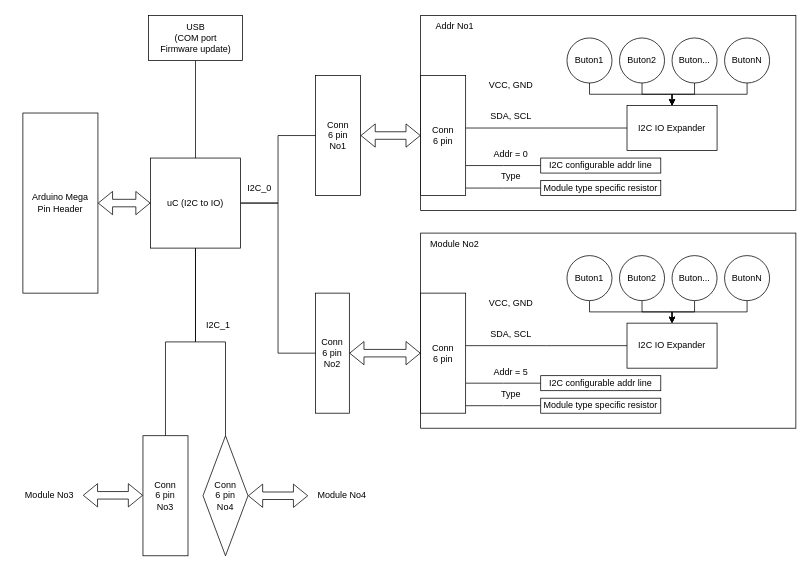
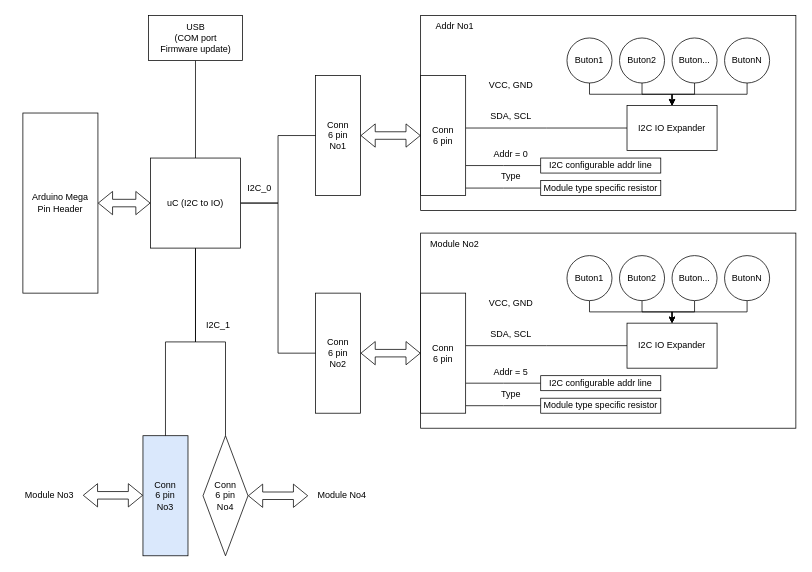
(332, 353) -> (338, 353)
(165, 495) -> (165, 495)
